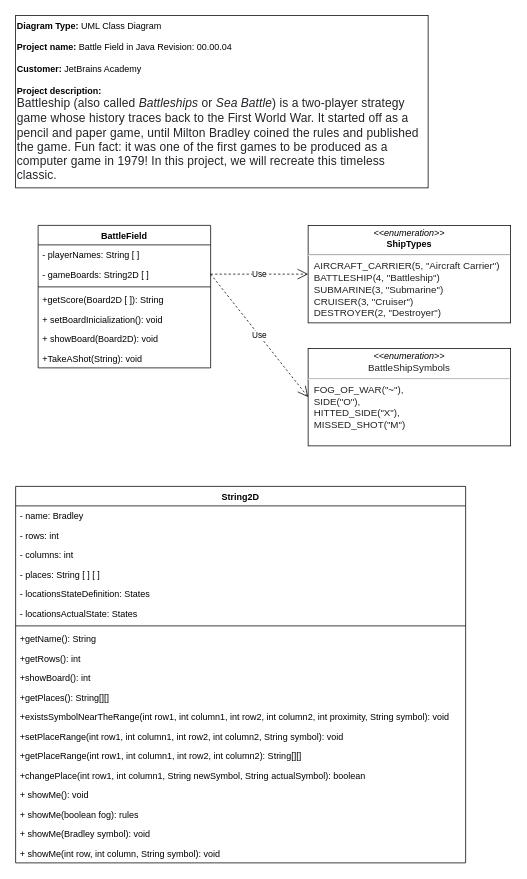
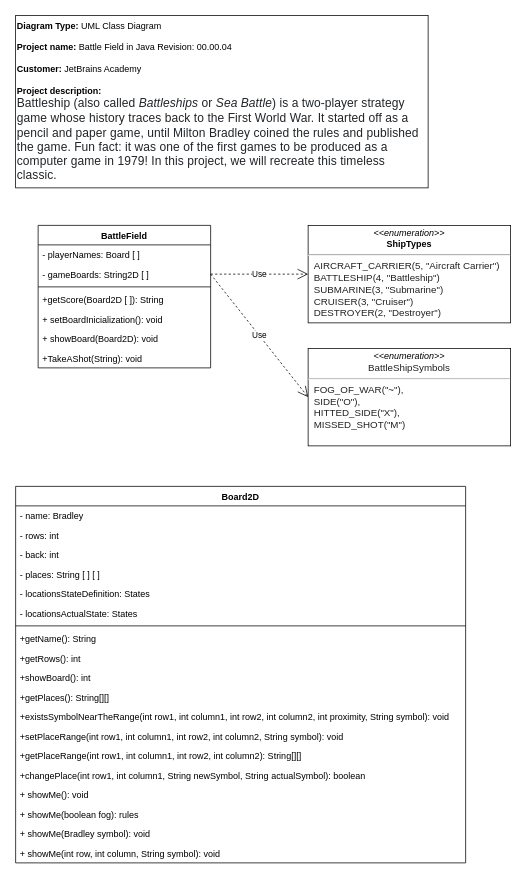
(97, 255) -> (95, 255)
(240, 497) -> (240, 497)
(49, 555) -> (43, 555)
